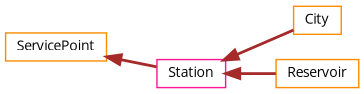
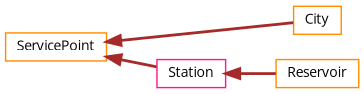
(265, 42) -> (207, 32)
